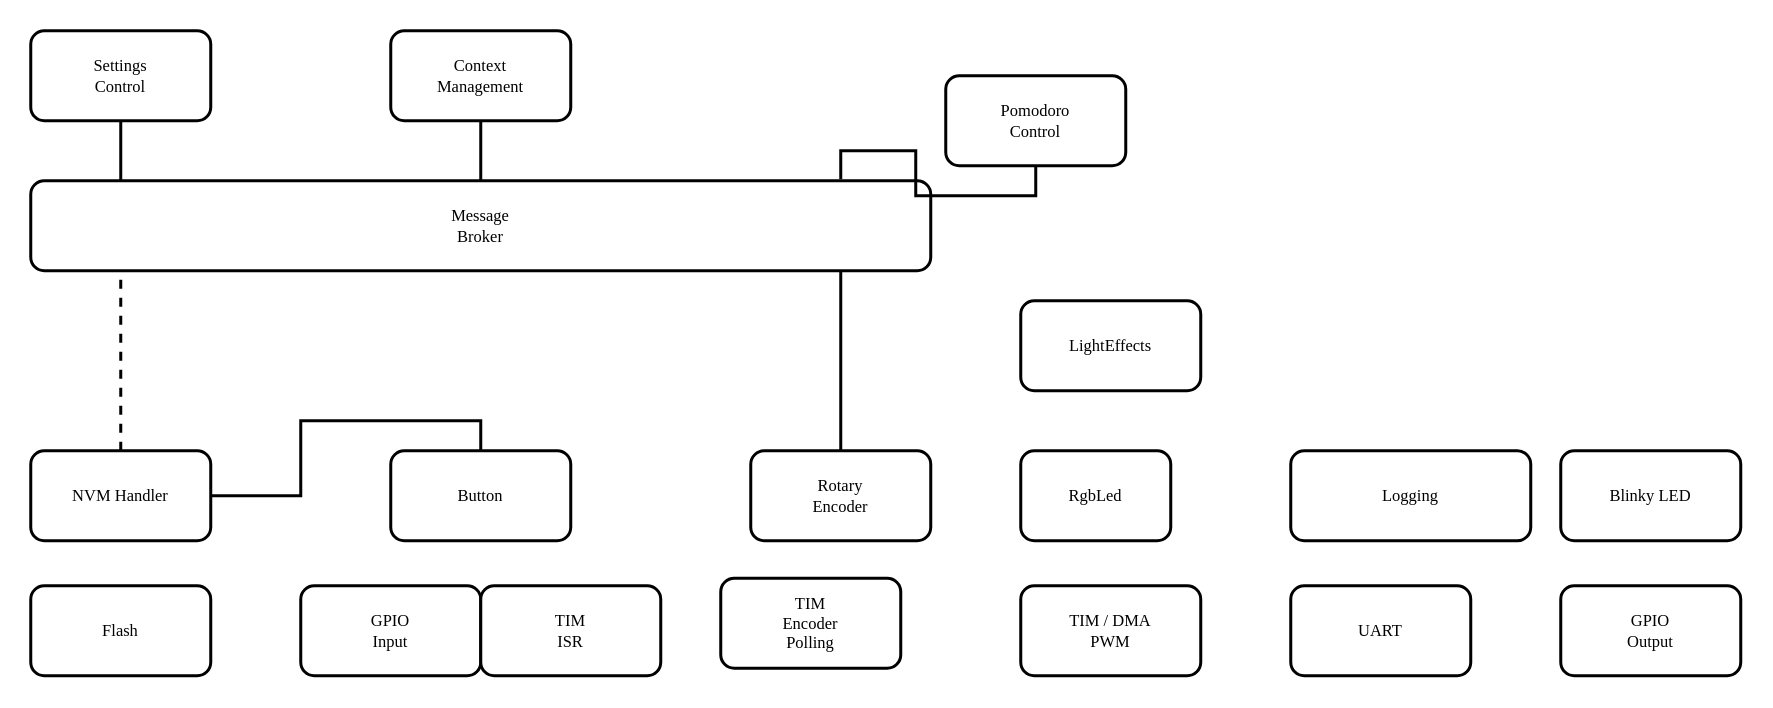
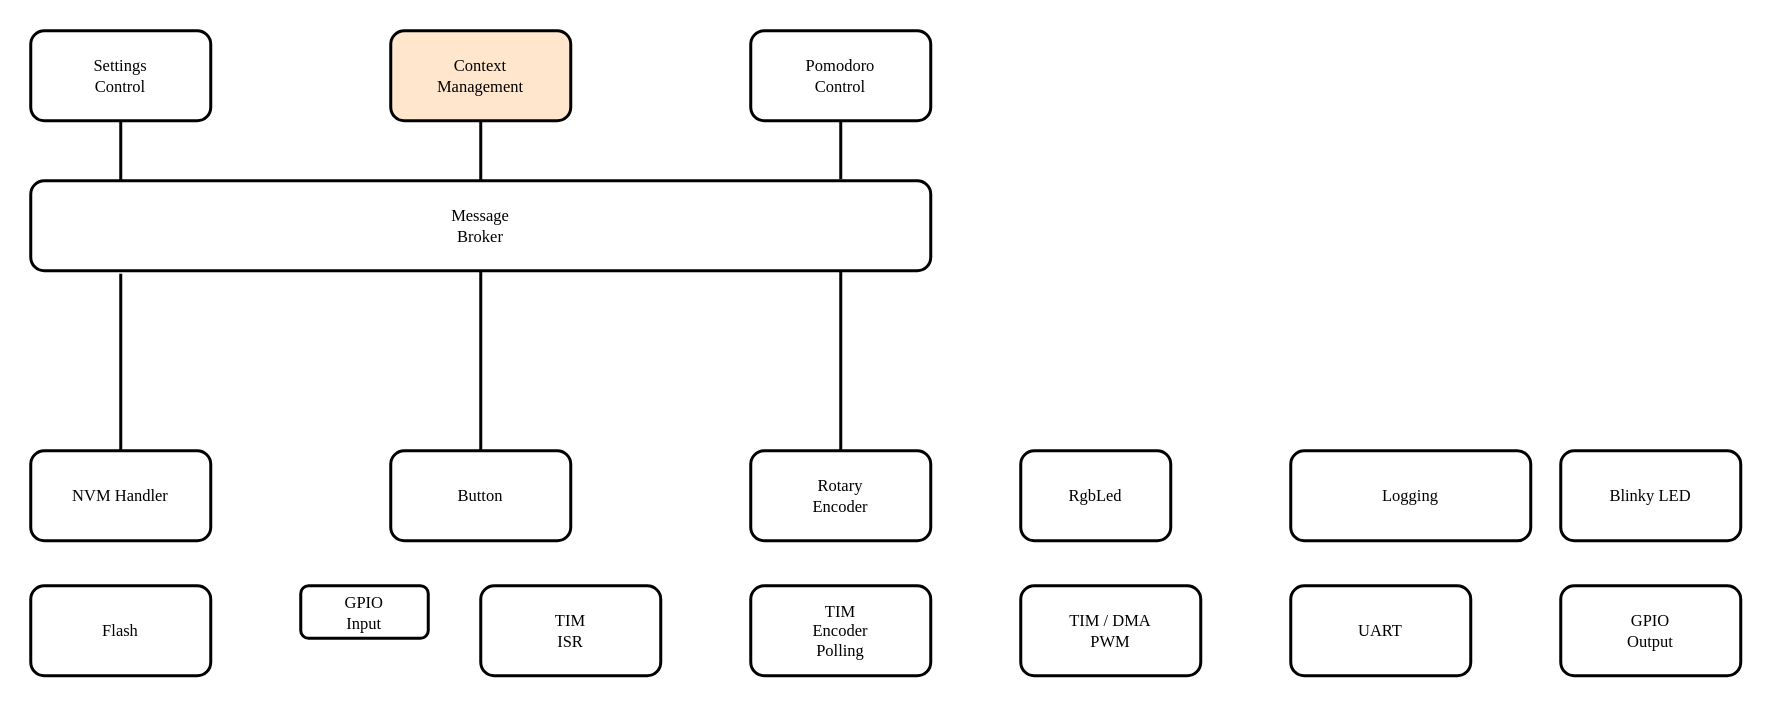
(481, 76) -> (481, 76)
(1036, 121) -> (841, 76)
(1111, 346) -> none
(121, 359) -> (121, 359)
(308, 421) -> (481, 346)
(811, 623) -> (841, 631)
(391, 631) -> (365, 612)
